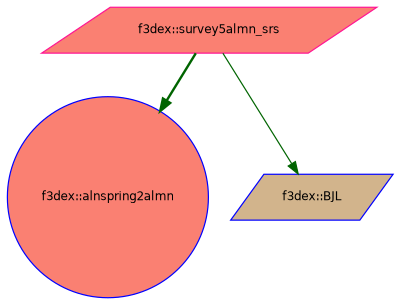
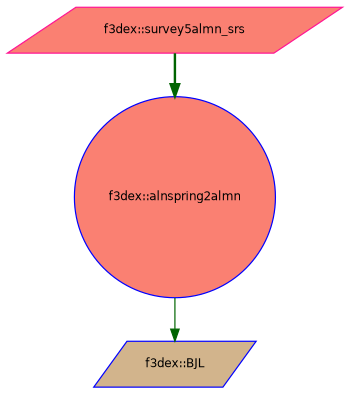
(257, 108) -> (175, 313)
